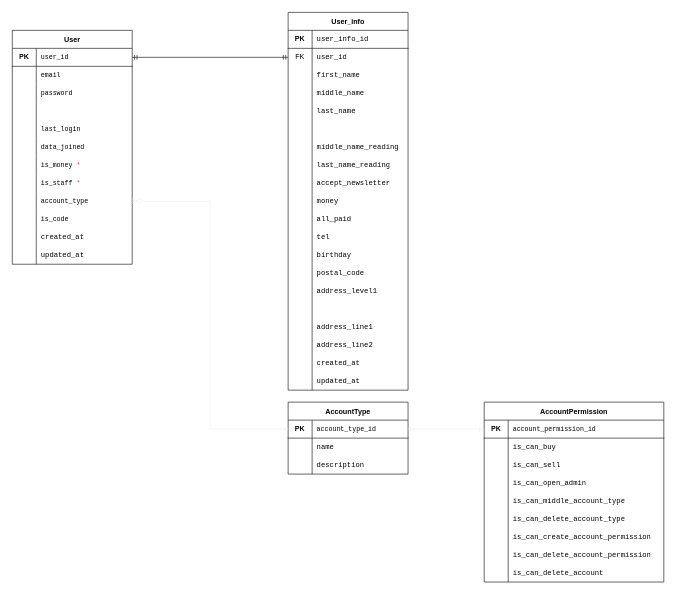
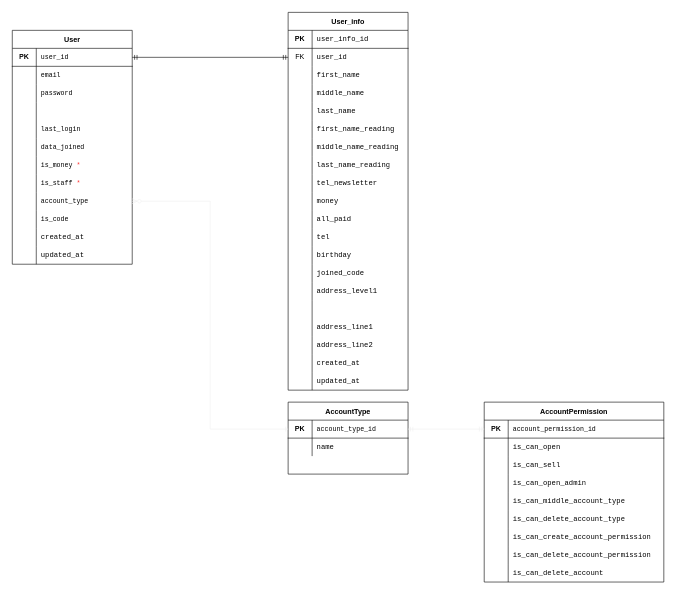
none -> (360, 129)
(350, 183) -> (343, 183)
(338, 273) -> (338, 273)
(533, 447) -> (535, 447)
(360, 465) -> none
